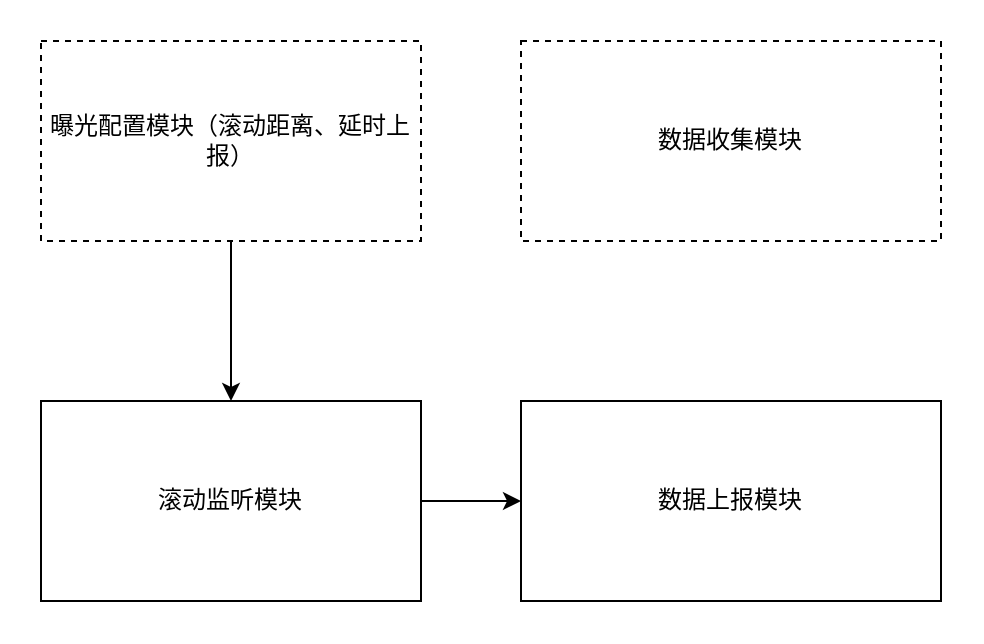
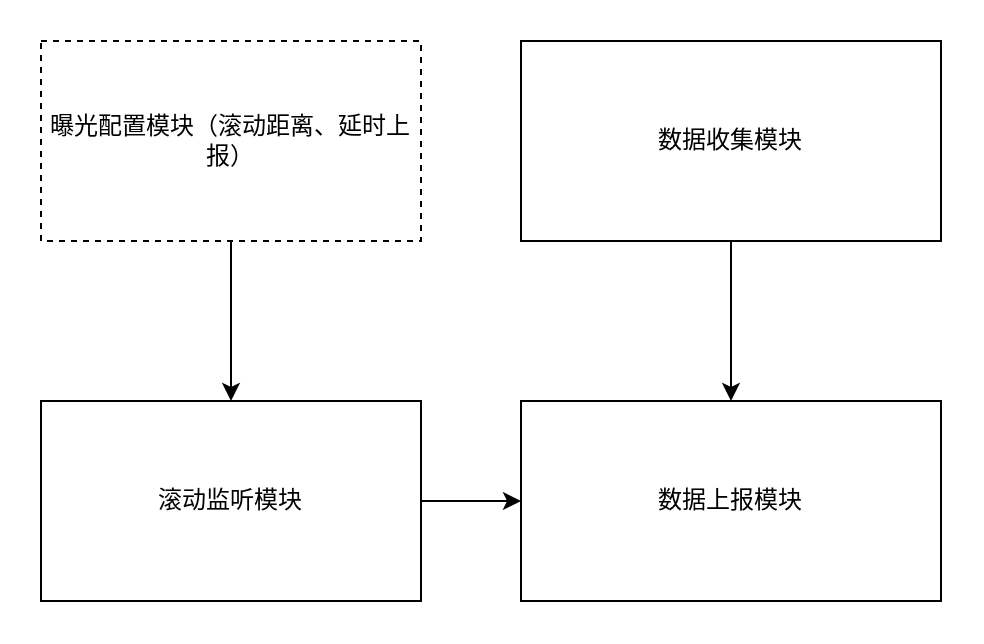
(731, 141) -> (731, 141)
none -> (731, 314)
